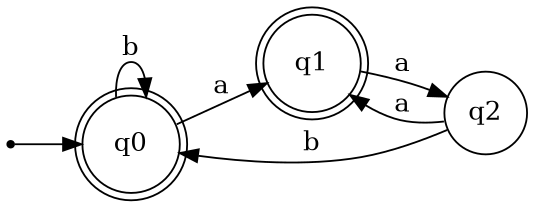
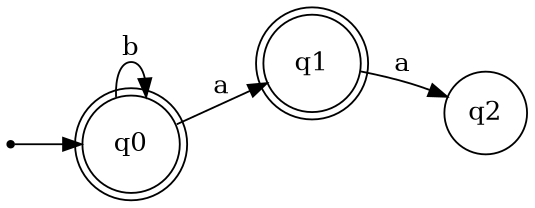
(403, 121) -> none
(325, 161) -> none
